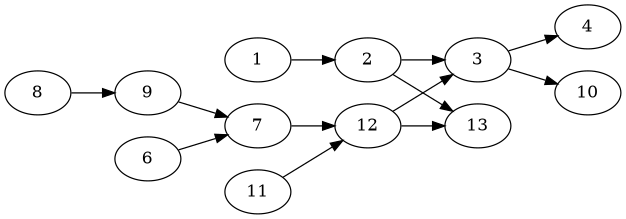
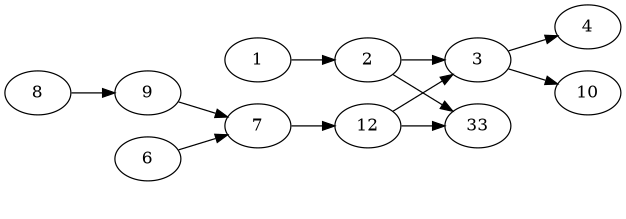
(478, 126) -> (478, 126)
(258, 192) -> none
